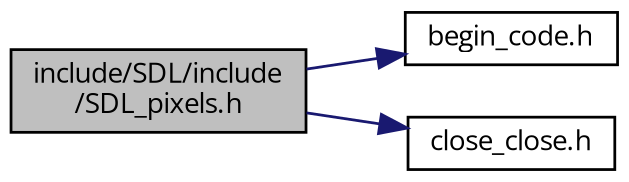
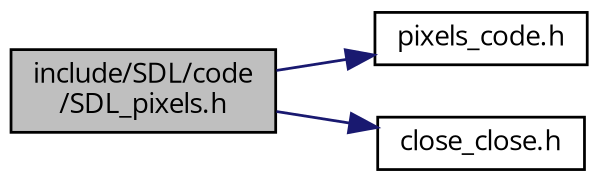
(511, 39) -> (481, 39)
(159, 91) -> (143, 91)
